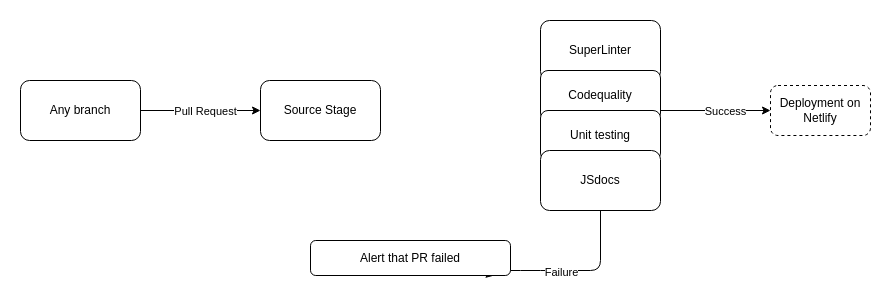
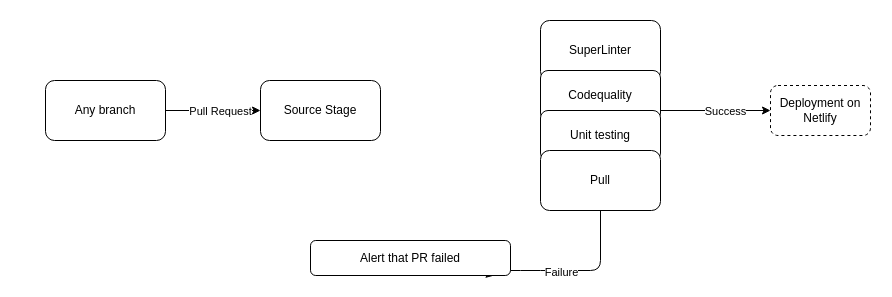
(81, 111) -> (106, 111)
(601, 181) -> (601, 181)
